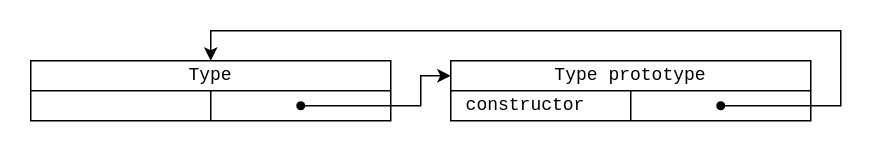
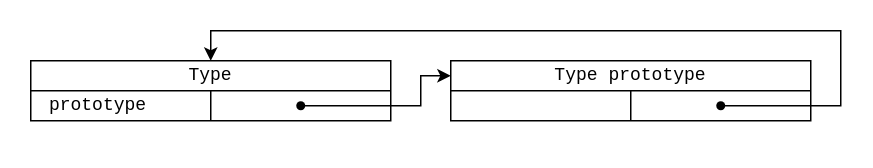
none -> (98, 106)
(526, 106) -> none
